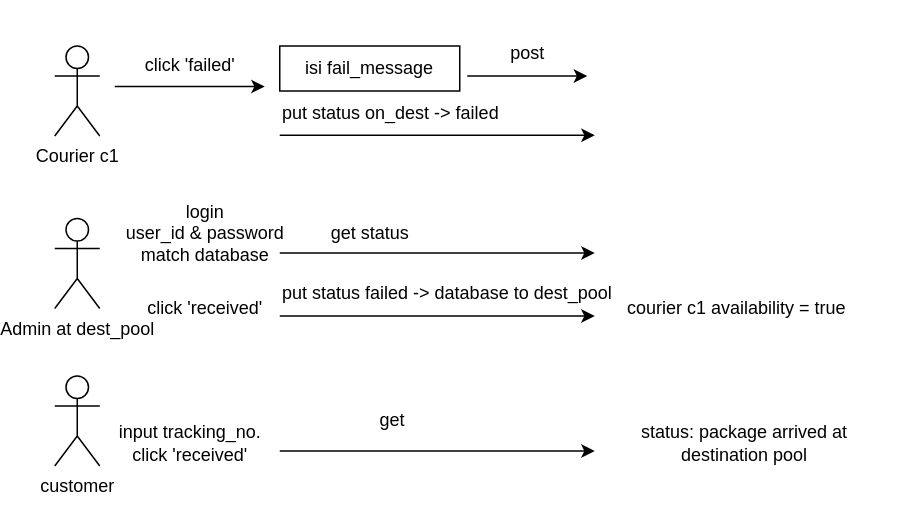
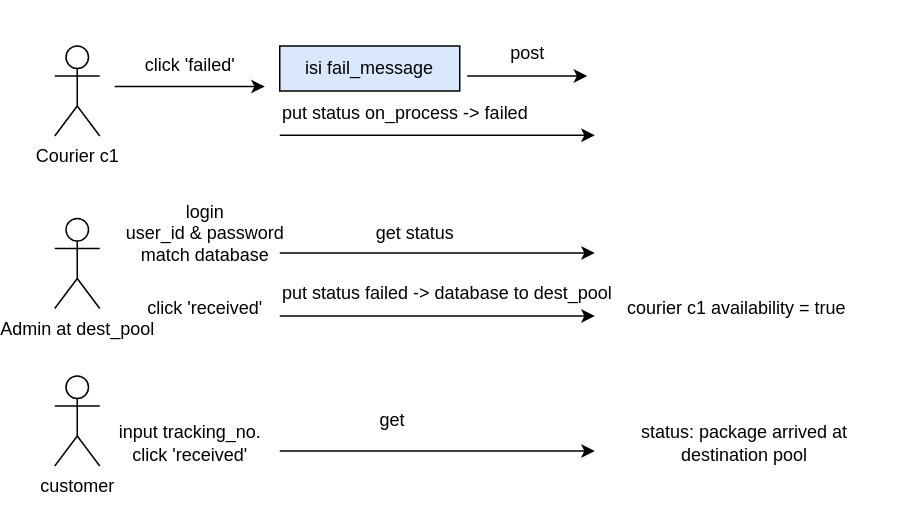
(370, 68) -> (370, 68)
(410, 113) -> (425, 113)
(370, 233) -> (415, 233)
